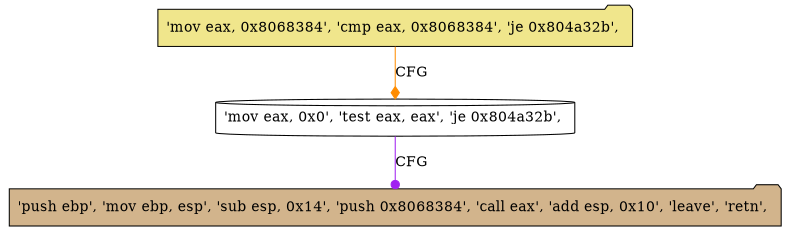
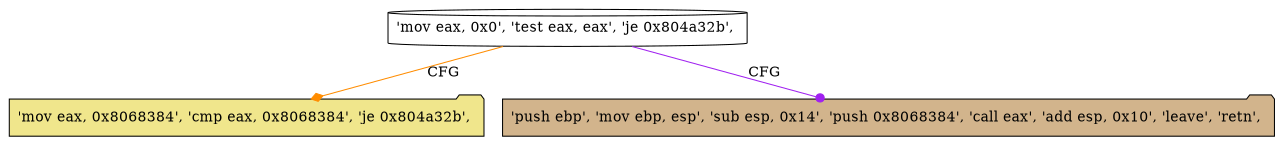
(395, 67) -> (413, 71)
